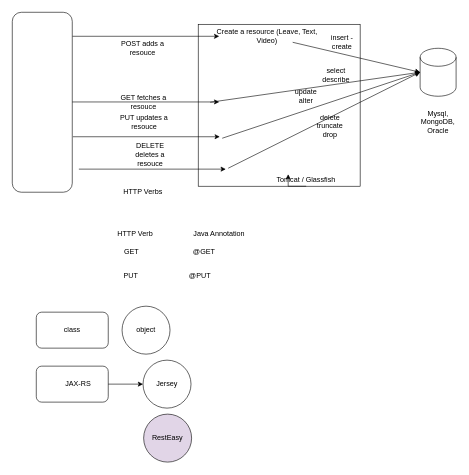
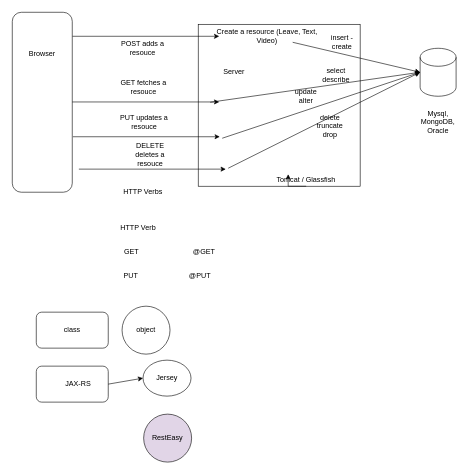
none -> (42, 54)
none -> (234, 72)
(144, 102) -> (144, 87)
(135, 234) -> (138, 228)
(219, 234) -> none
(167, 384) -> (167, 378)
